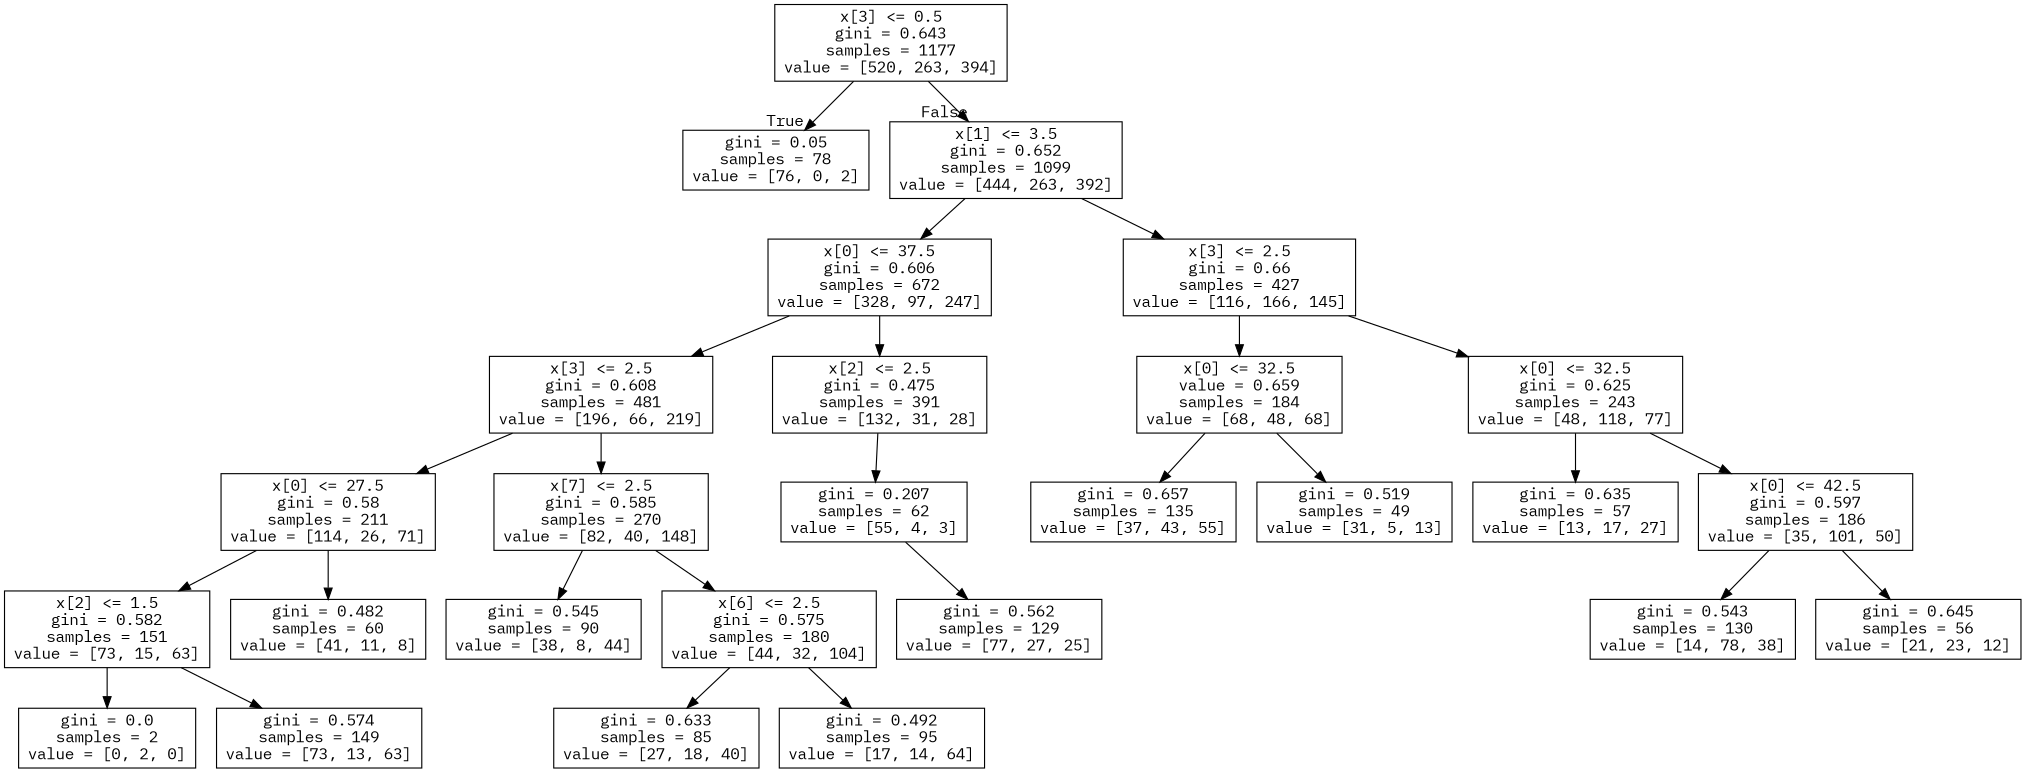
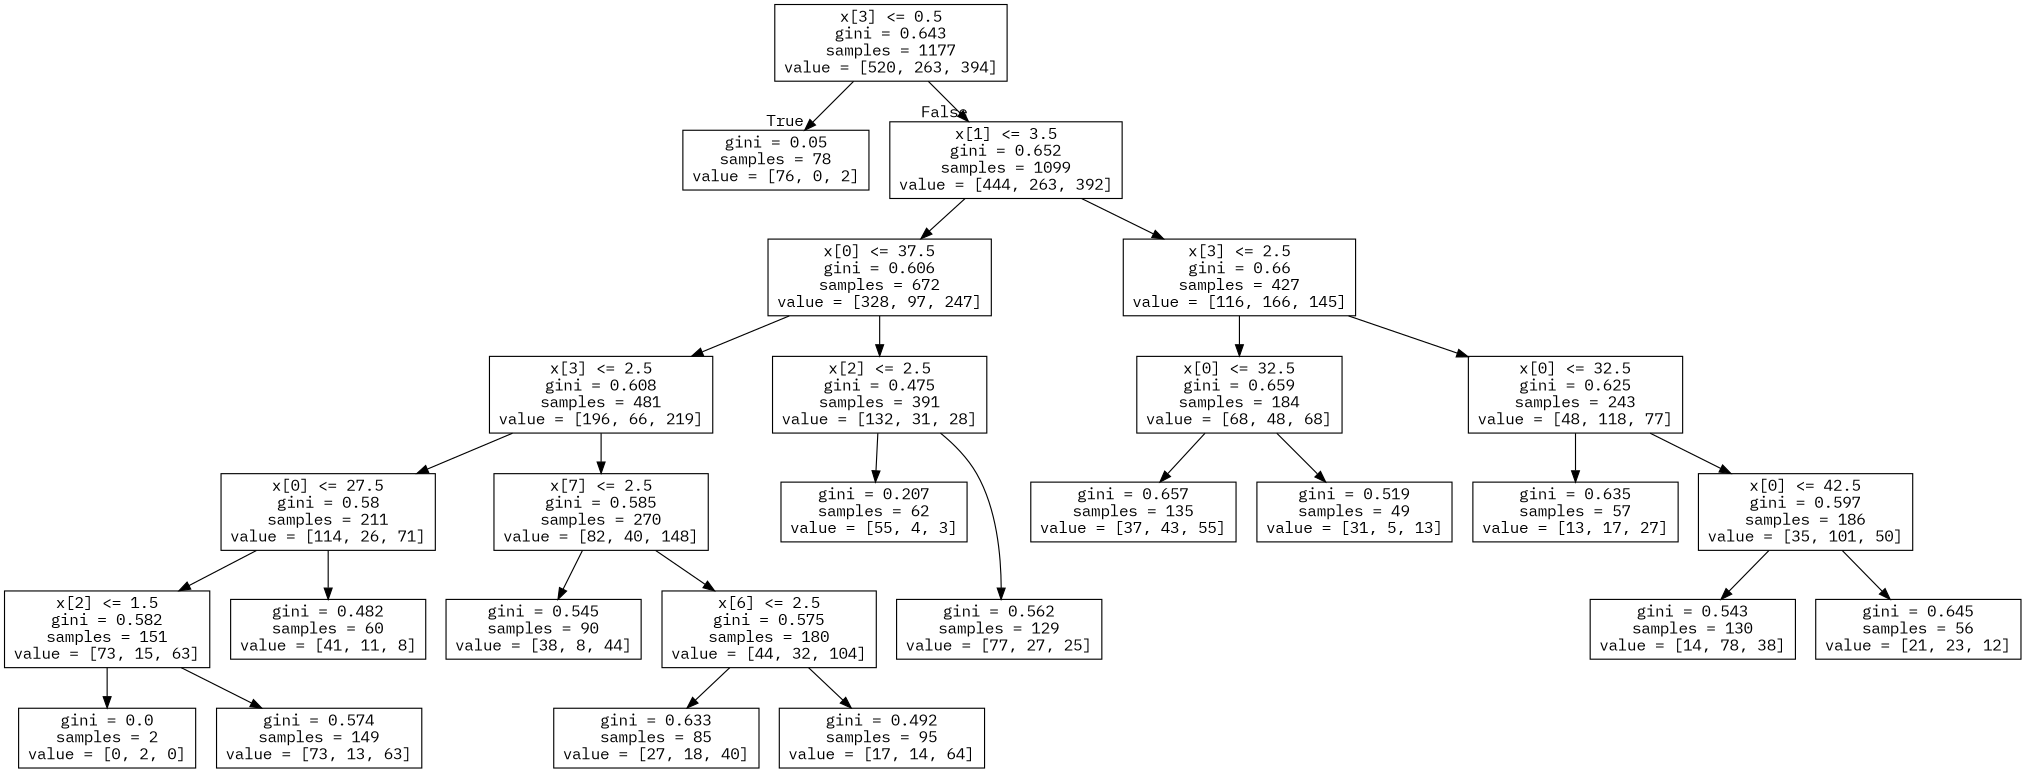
(1239, 395) -> (1239, 395)
(932, 567) -> (989, 503)
